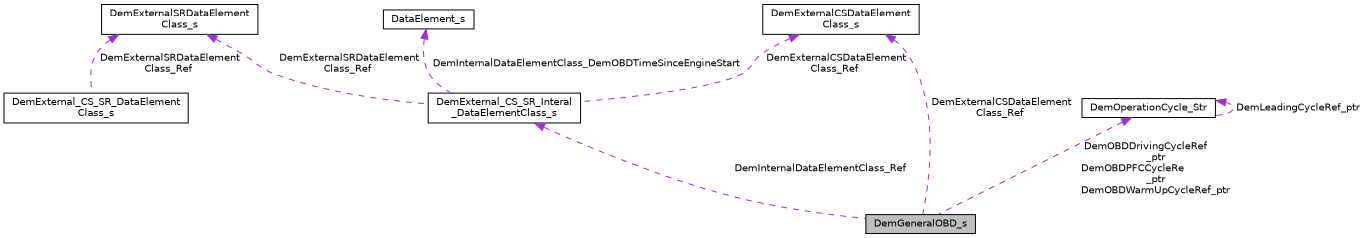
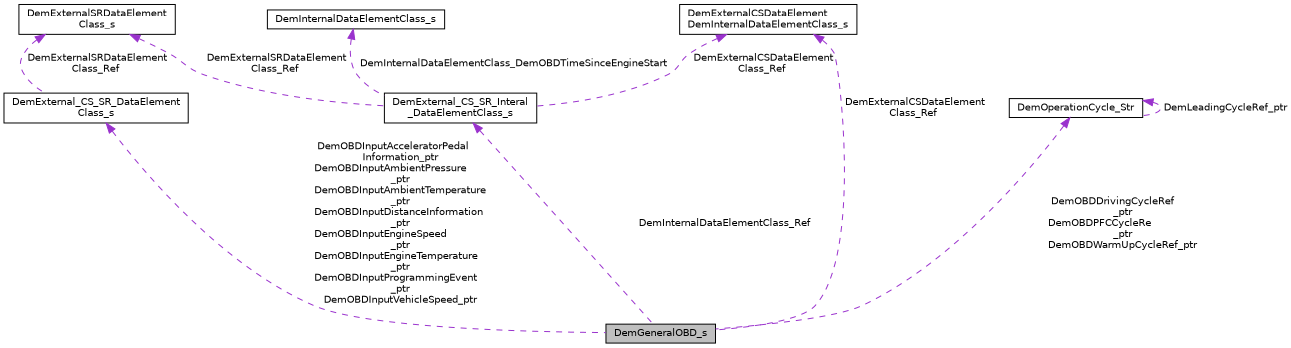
(429, 19) -> (356, 19)
(841, 19) -> (768, 19)
none -> (326, 309)
